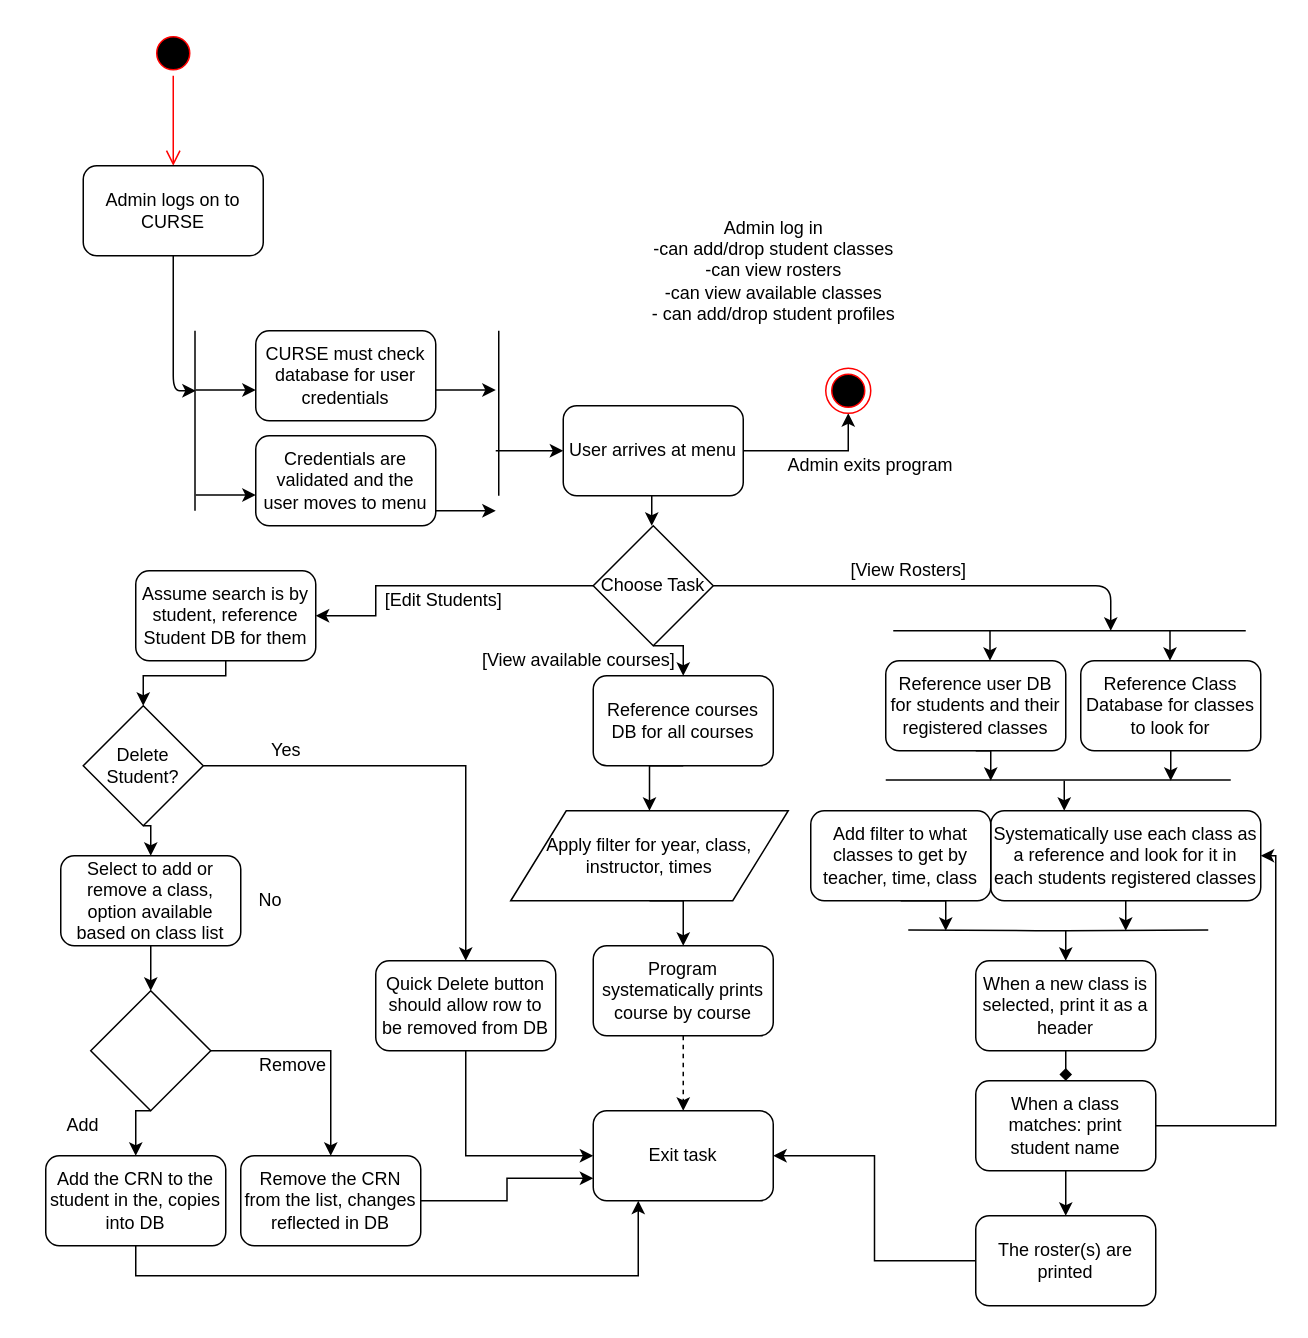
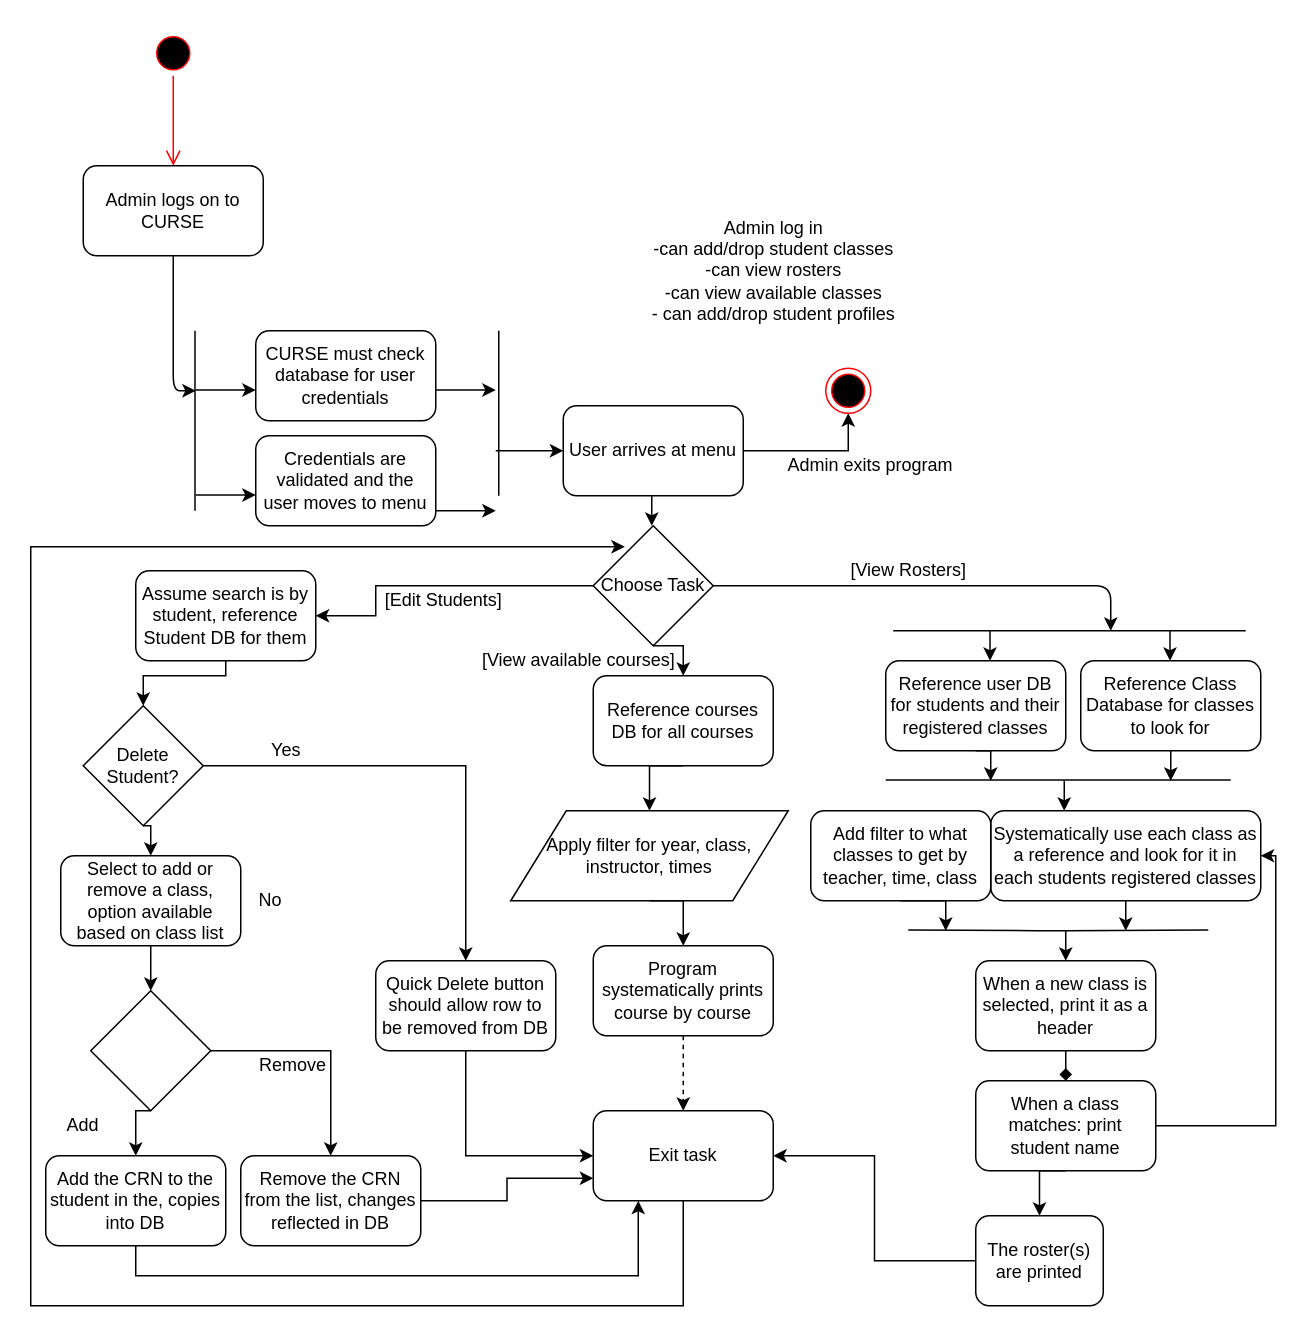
none -> (31, 1013)
(1066, 1261) -> (1040, 1261)
